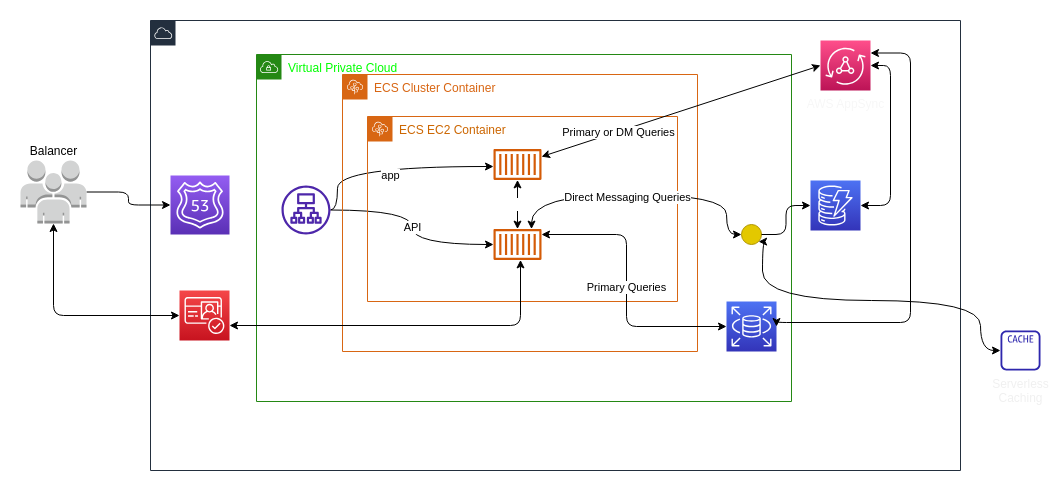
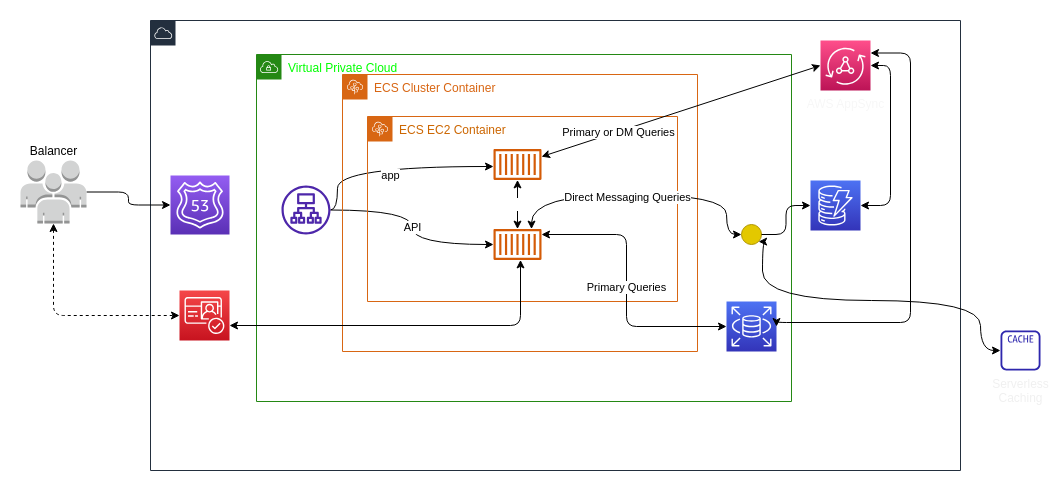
(75, 316) -> (75, 316)
